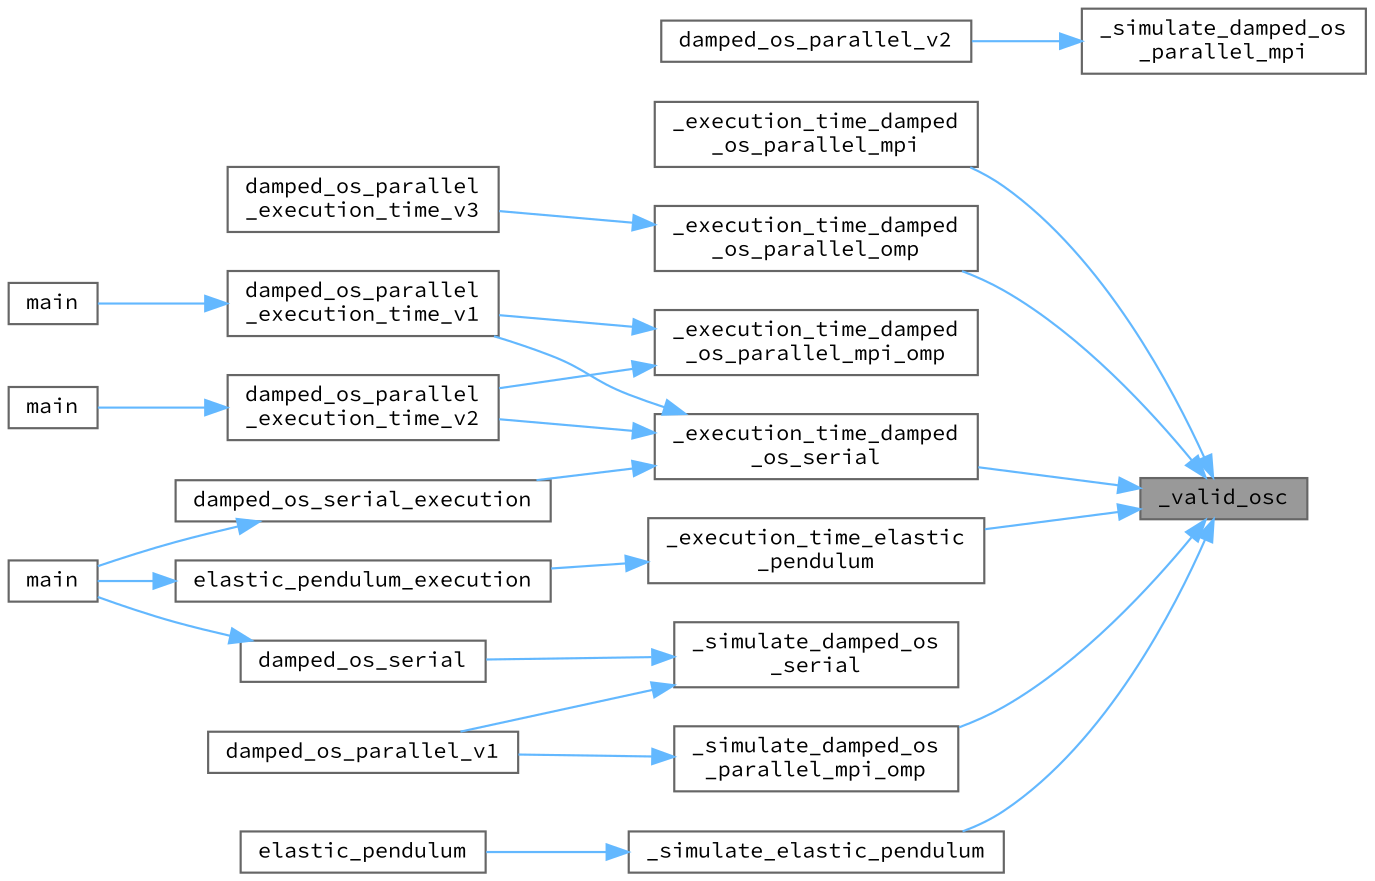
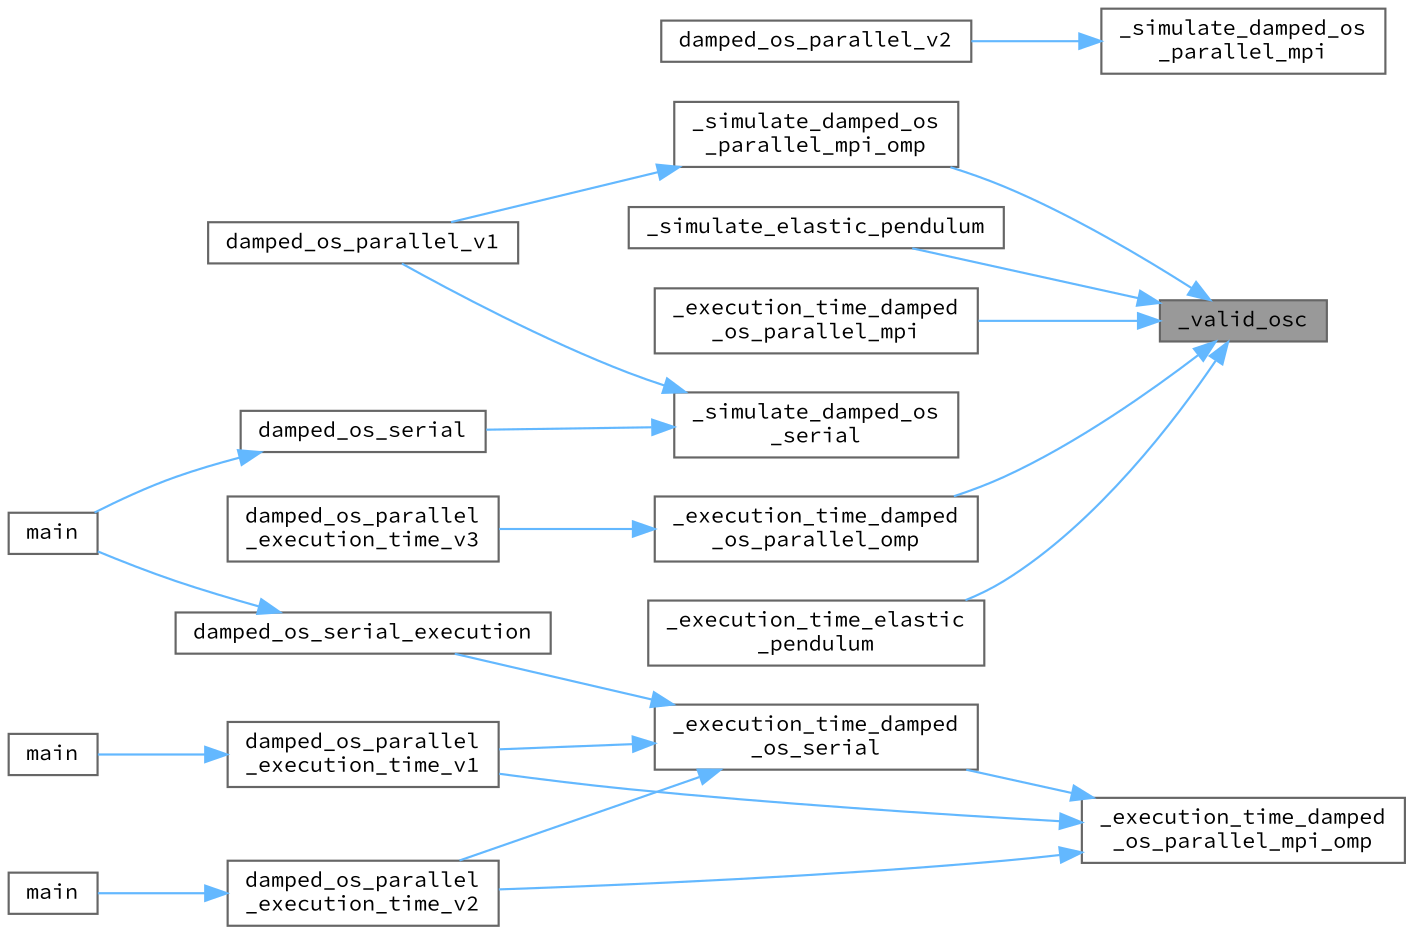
(1048, 476) -> (1019, 781)
(363, 581) -> none
(363, 852) -> none
